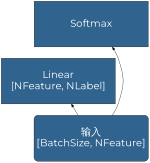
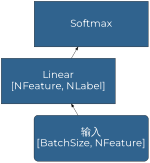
(123, 83) -> (74, 54)
